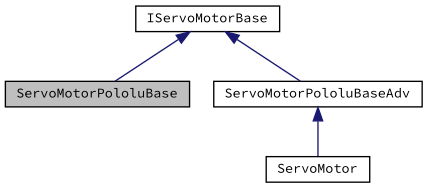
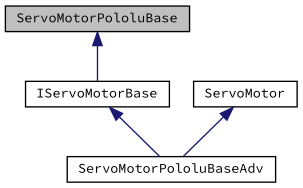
(147, 60) -> (97, 63)
(318, 139) -> (203, 137)
